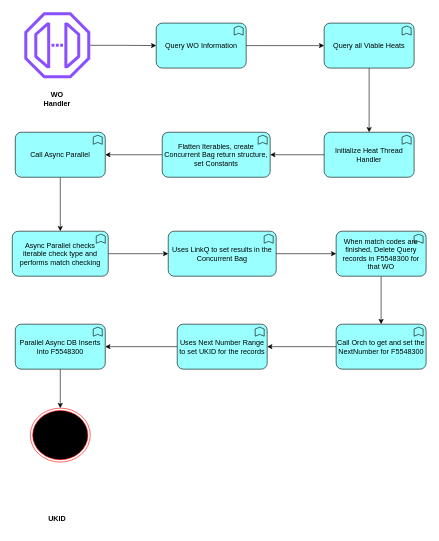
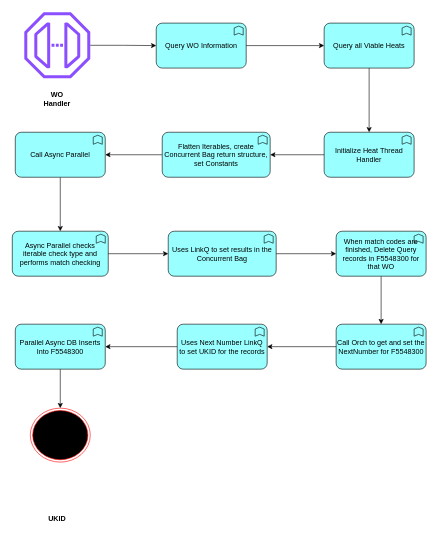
(222, 347) -> (222, 347)
